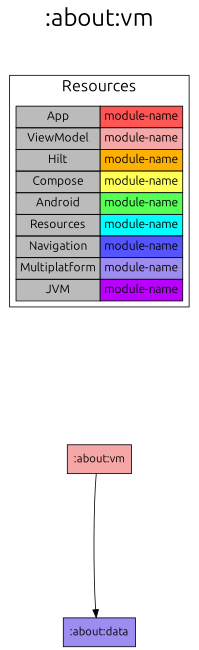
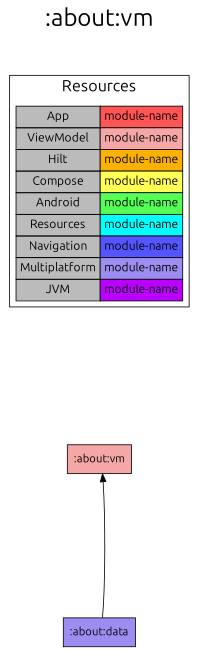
(94, 542) -> (105, 550)
